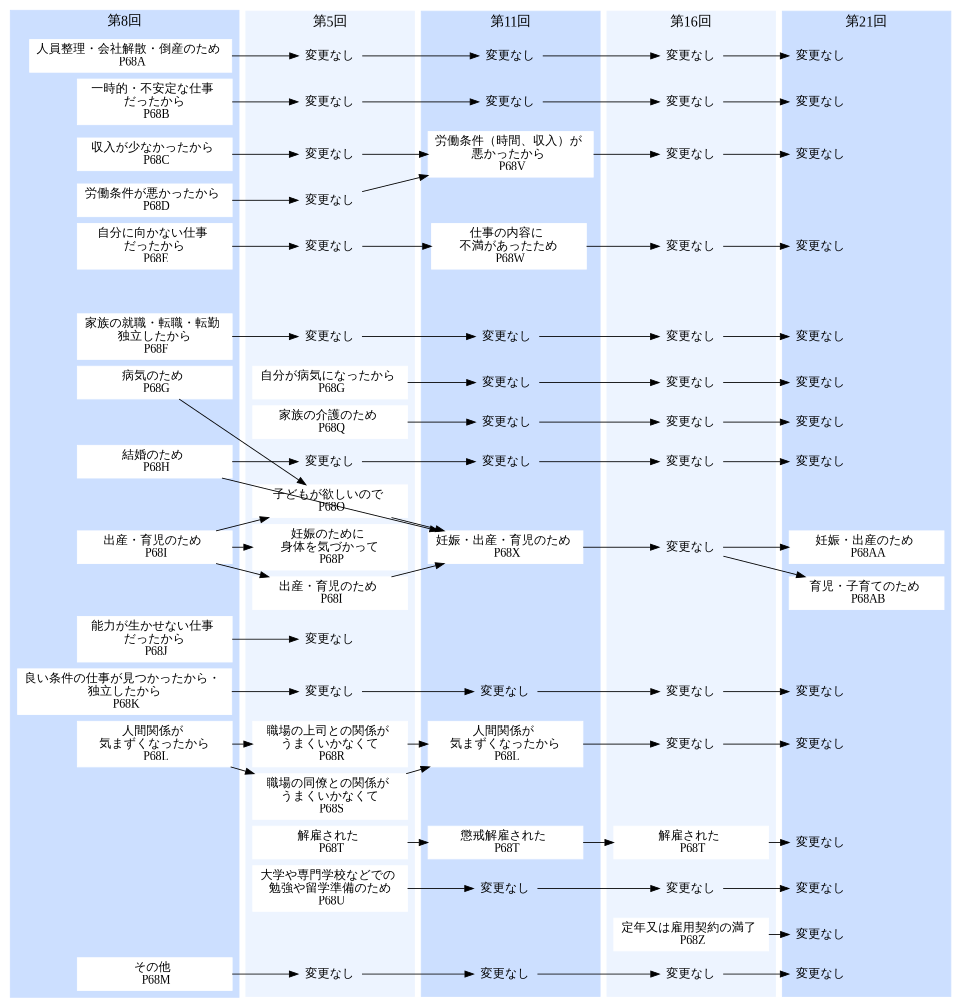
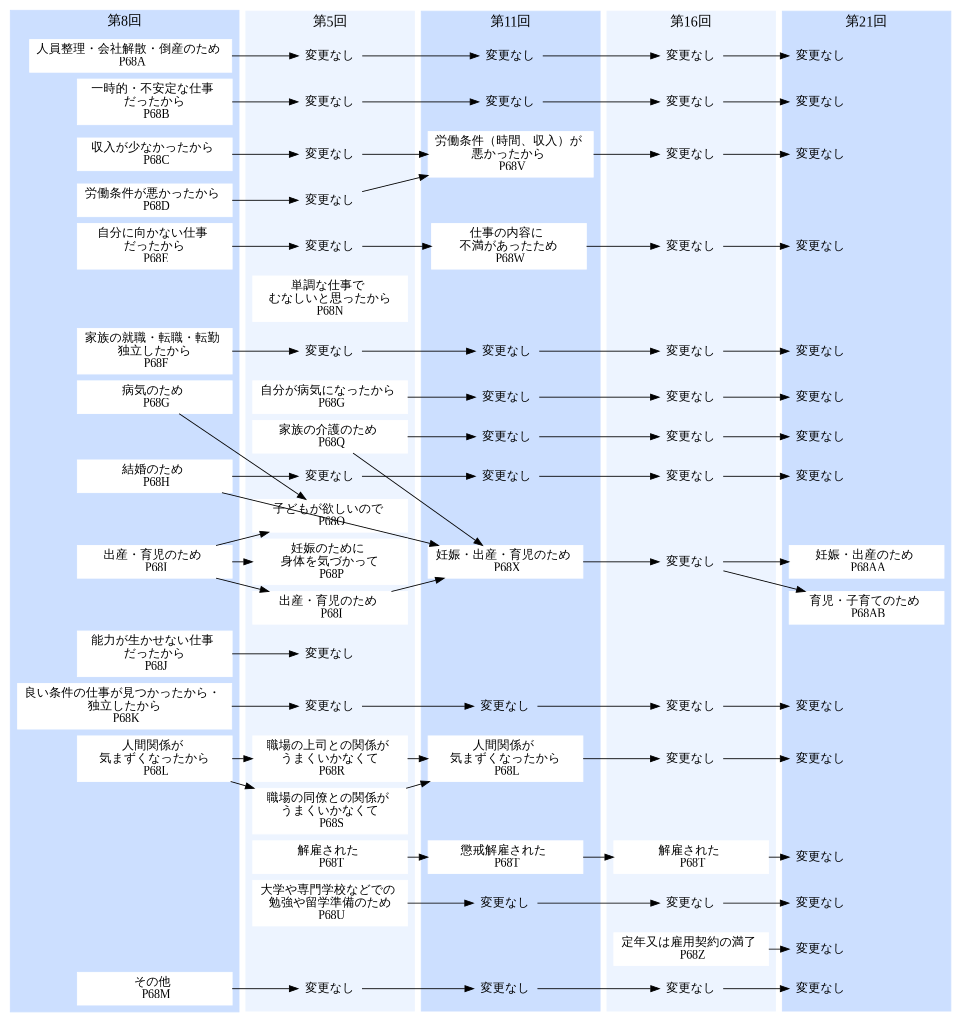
none -> (330, 299)
(414, 523) -> (408, 492)
